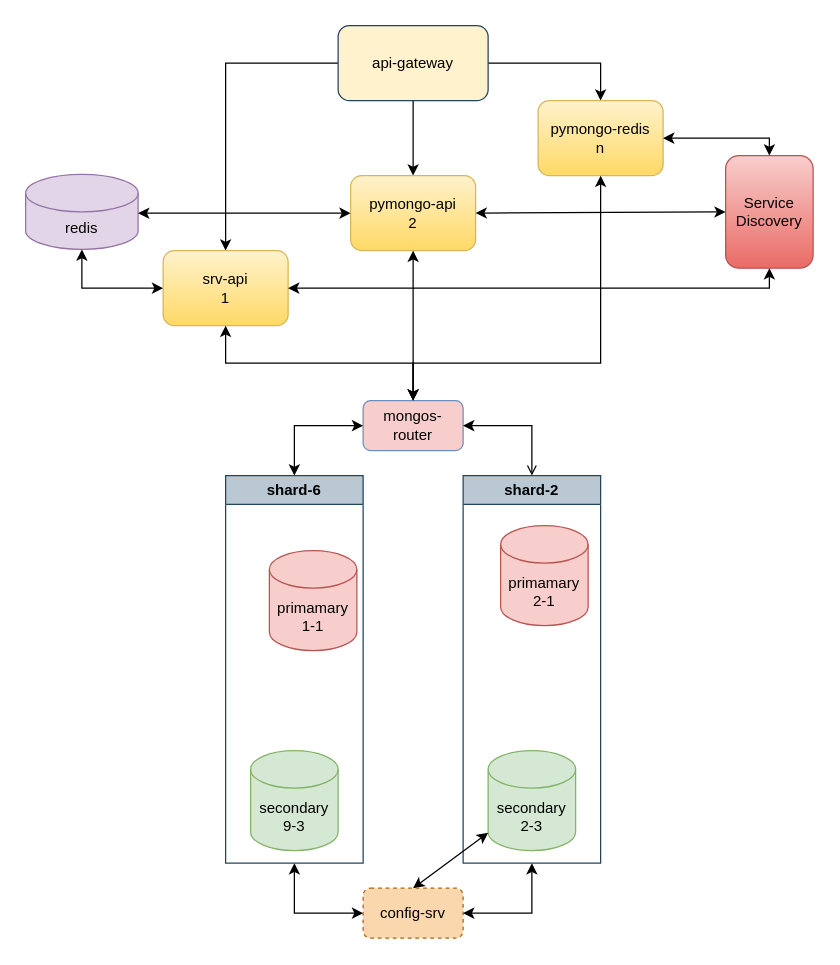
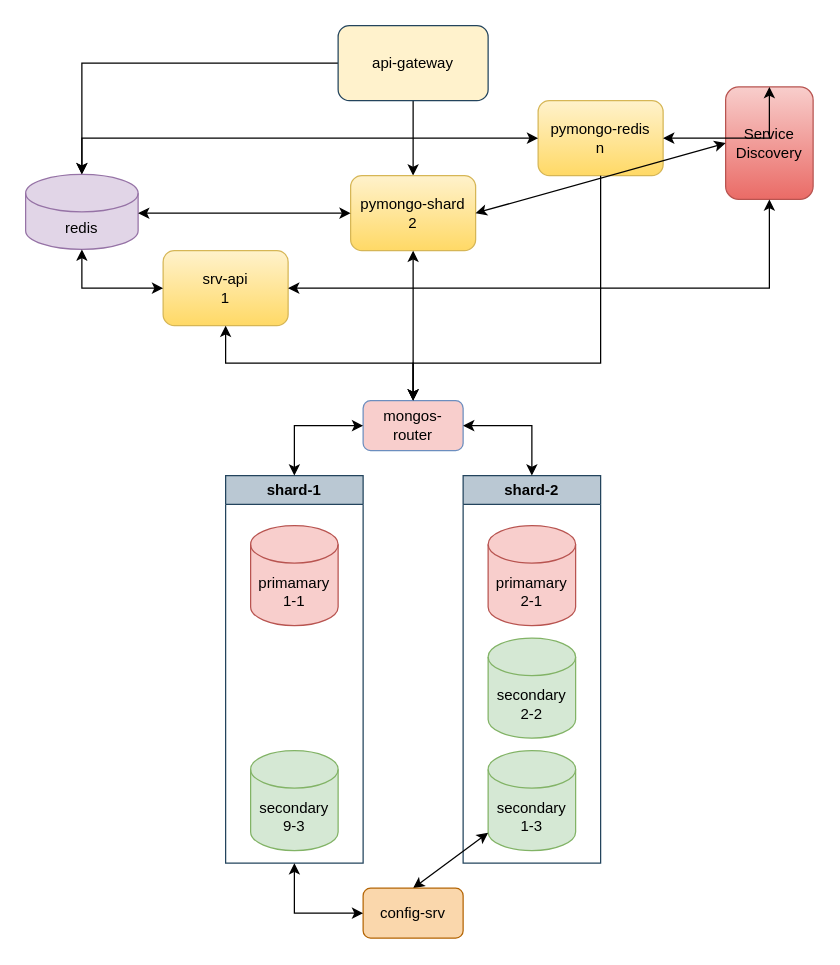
(558, 63) -> none
none -> (307, 138)
(226, 152) -> (118, 63)
(601, 186) -> (601, 184)
(769, 212) -> (769, 143)
(413, 213) -> (413, 213)
(532, 467) -> (532, 466)
(294, 491) -> (294, 491)
(544, 576) -> (532, 576)
(313, 601) -> (294, 576)
none -> (532, 688)
(532, 817) -> (532, 817)
(413, 913) -> (413, 913)
(523, 913) -> none
